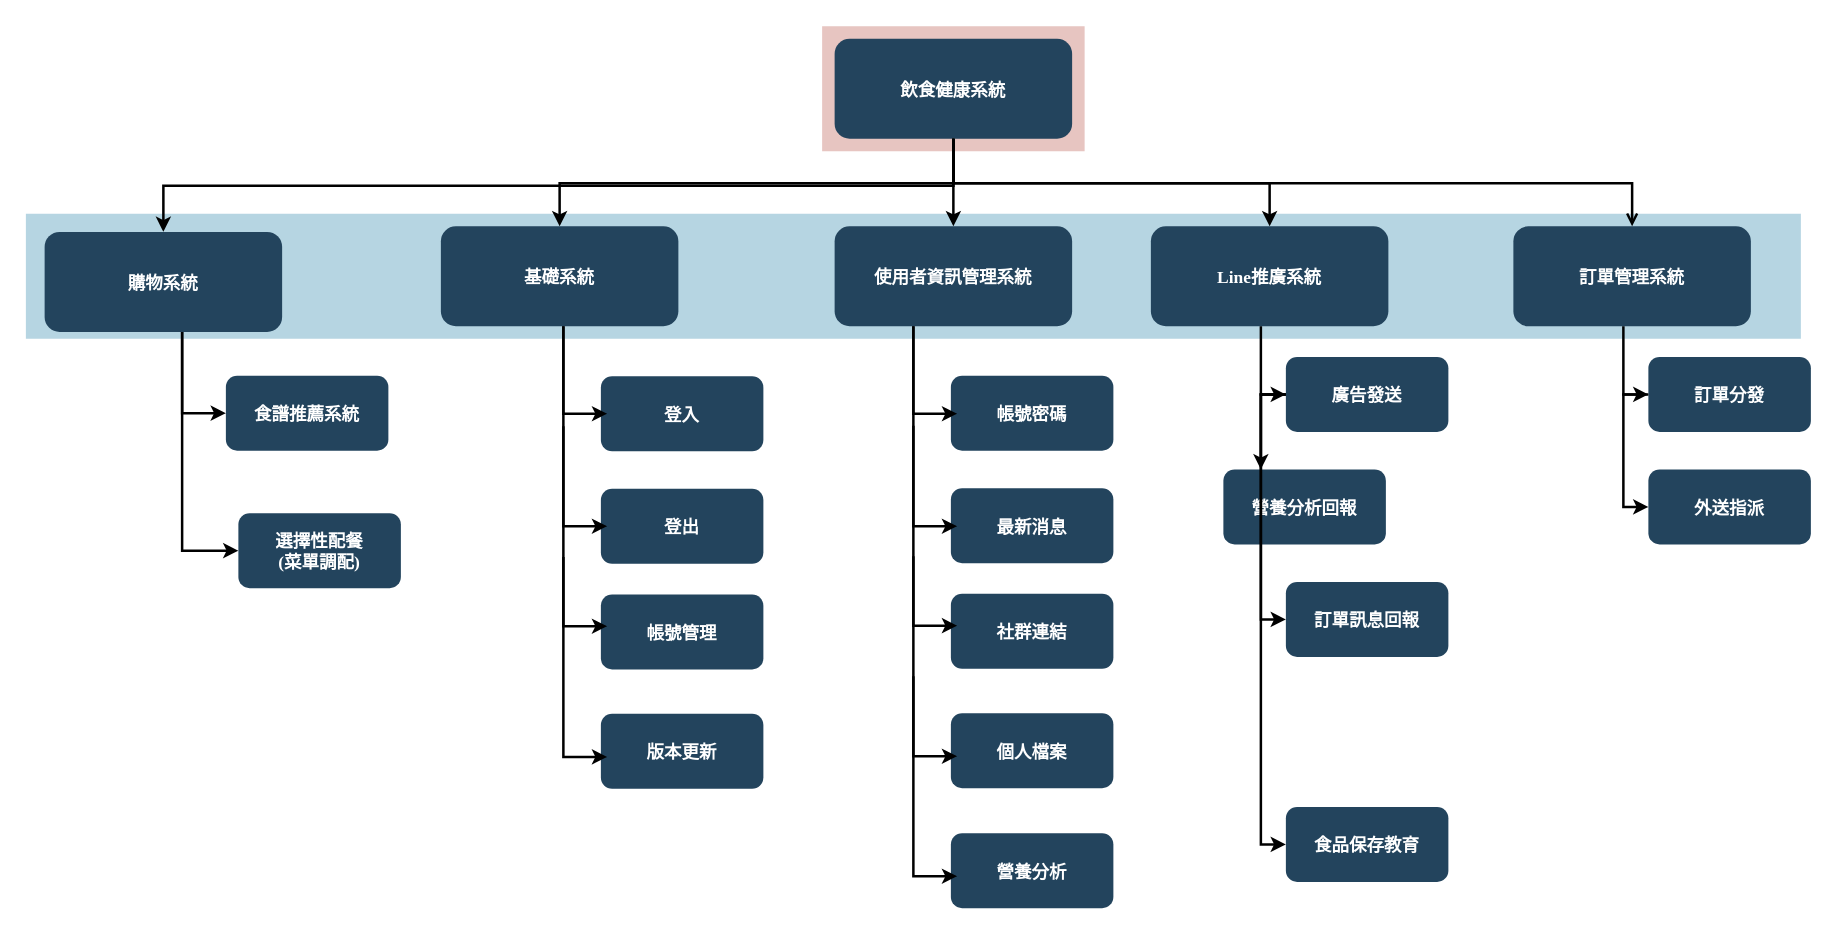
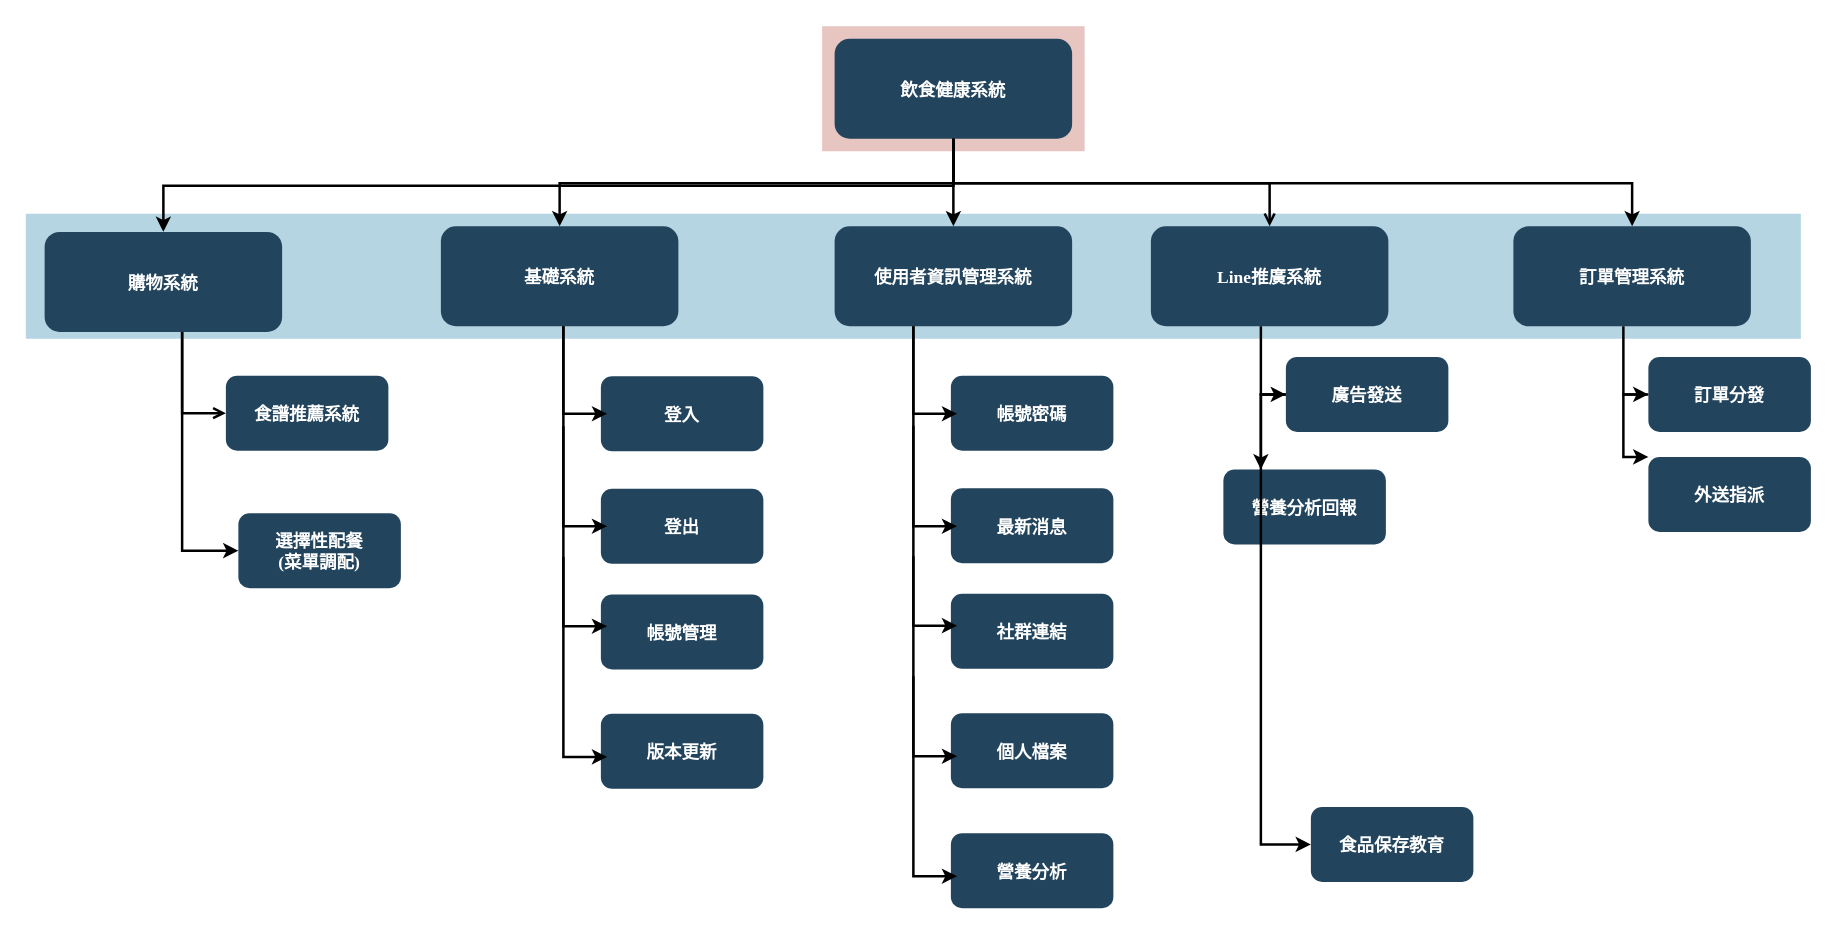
(1269, 213) -> (1269, 214)
(1632, 214) -> (1632, 213)
(213, 413) -> (214, 413)
(1729, 507) -> (1729, 494)
(1269, 619) -> none
(1367, 619) -> none
(1367, 844) -> (1392, 844)
